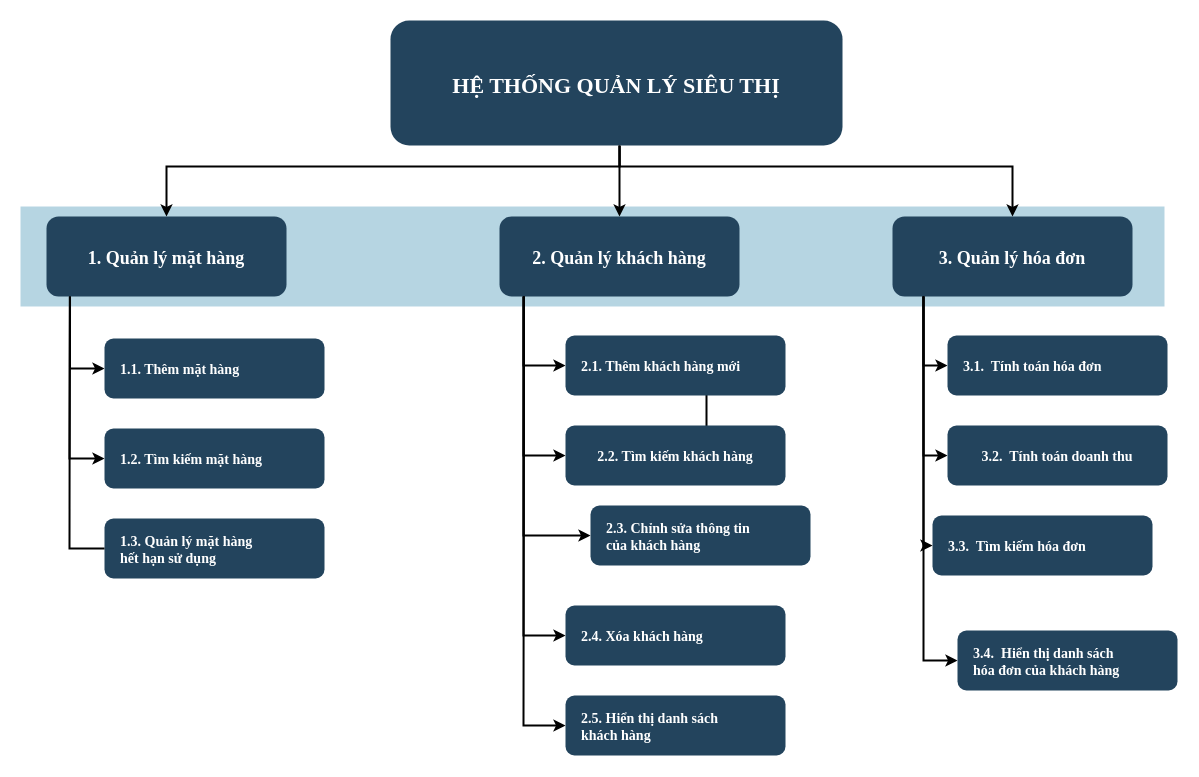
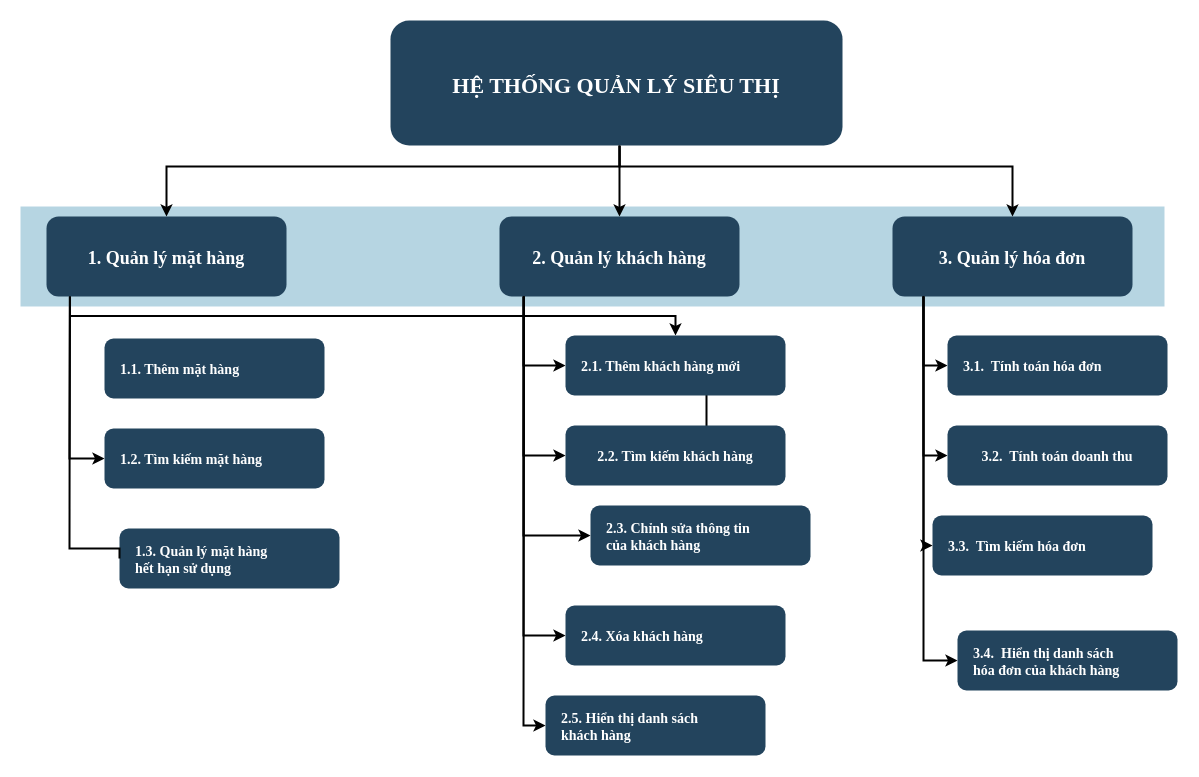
(84, 369) -> (379, 316)
(215, 549) -> (230, 559)
(676, 726) -> (656, 726)
